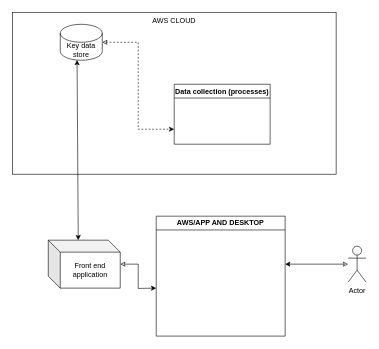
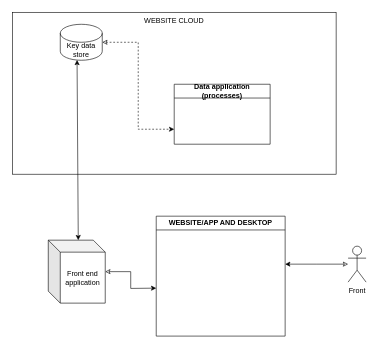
(174, 21) -> (174, 21)
(222, 92) -> (222, 92)
(221, 224) -> (221, 224)
(84, 264) -> (77, 272)
(358, 291) -> (358, 291)
